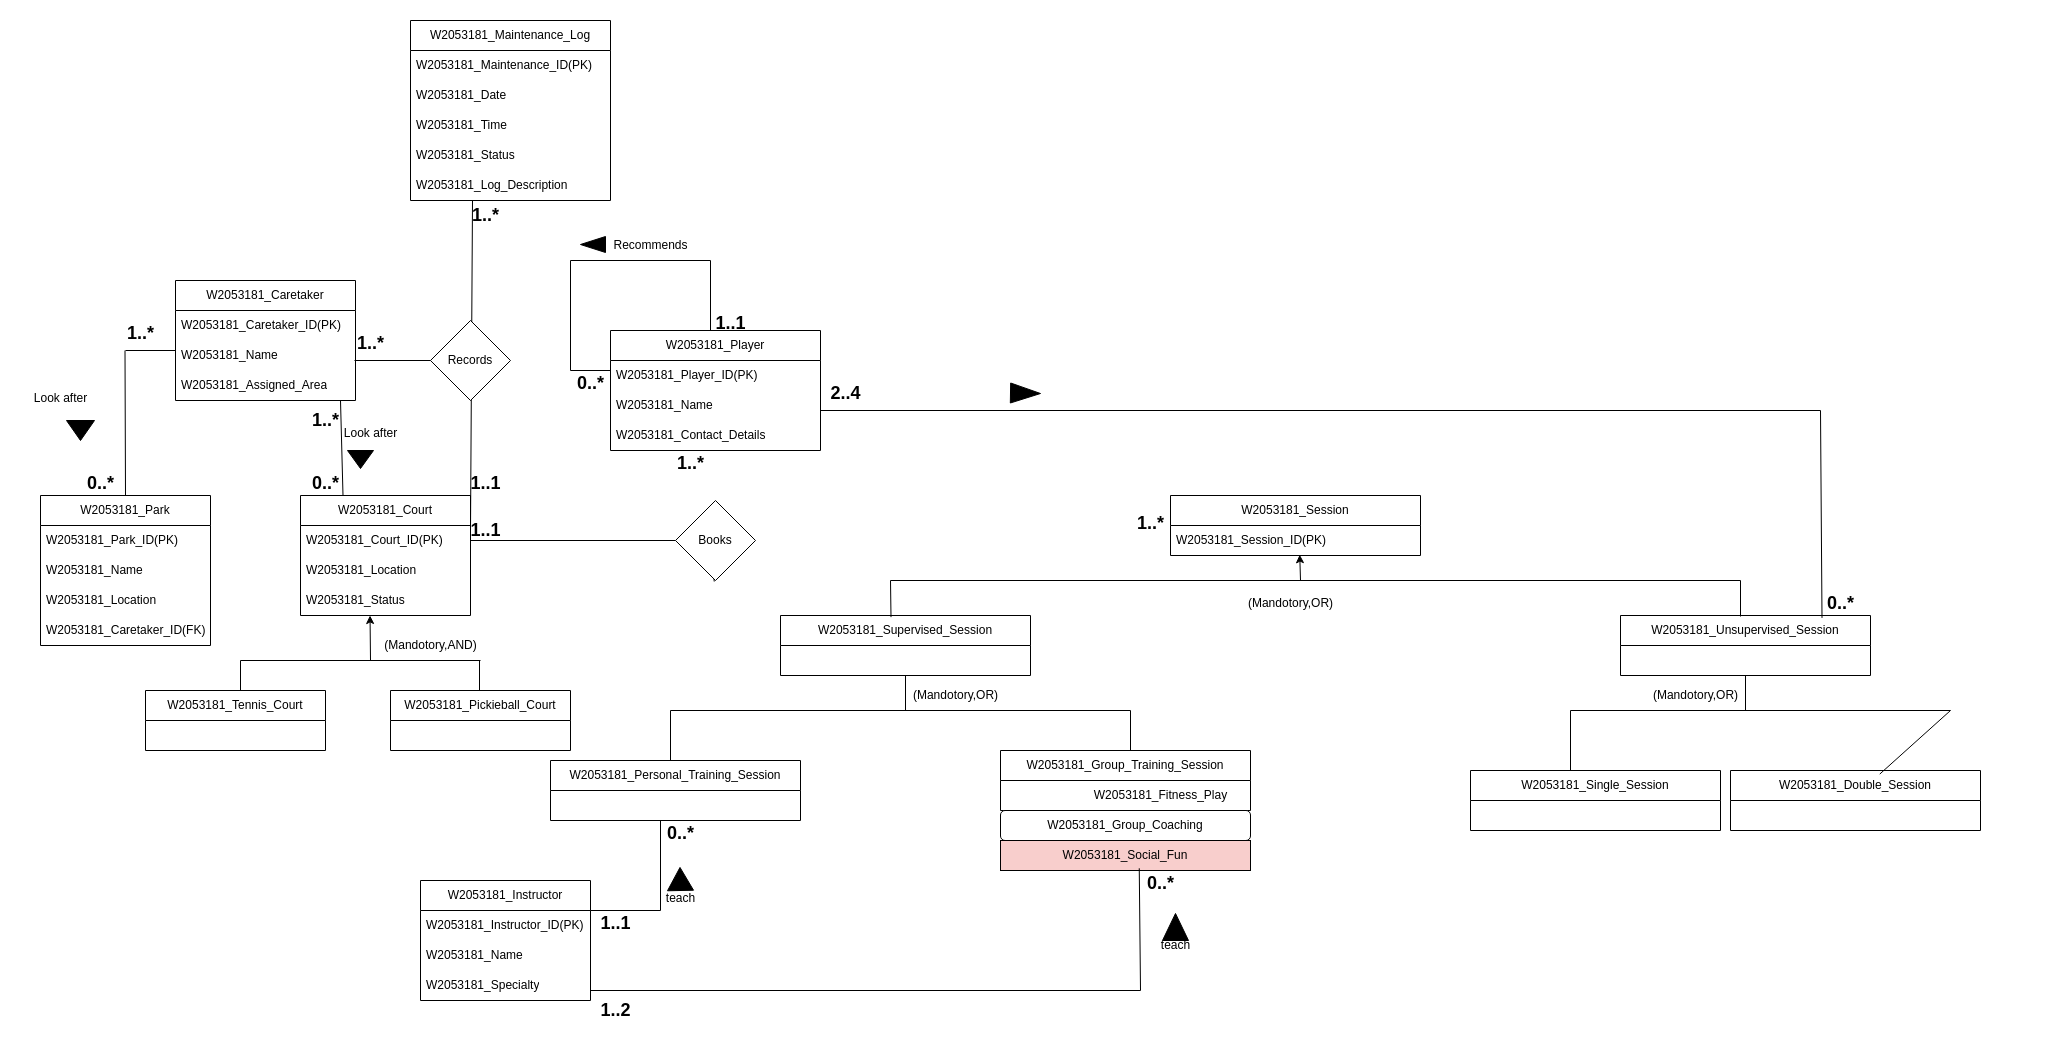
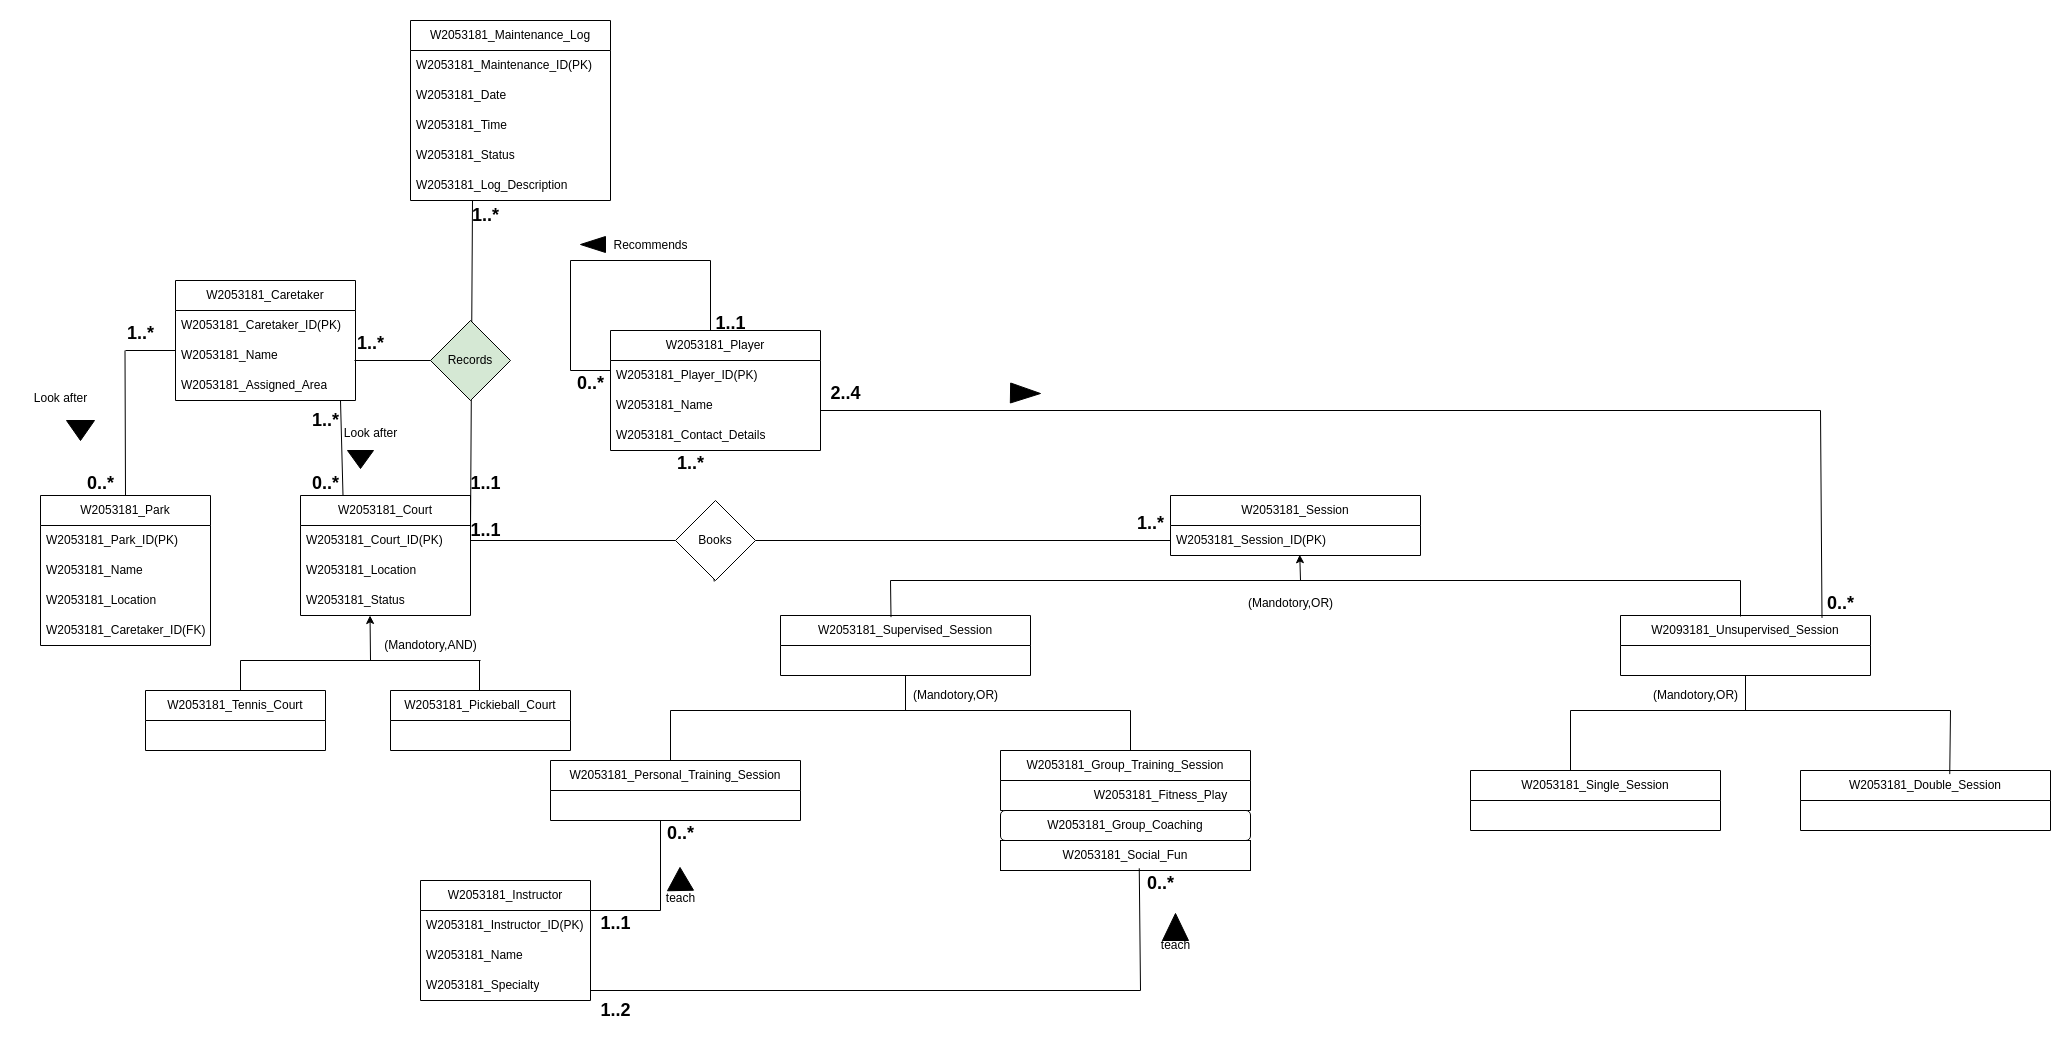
(471, 361) -> (471, 361)
none -> (962, 541)
(1746, 631) -> (1746, 631)
(1856, 801) -> (1926, 801)
(1126, 856) -> (1126, 856)
